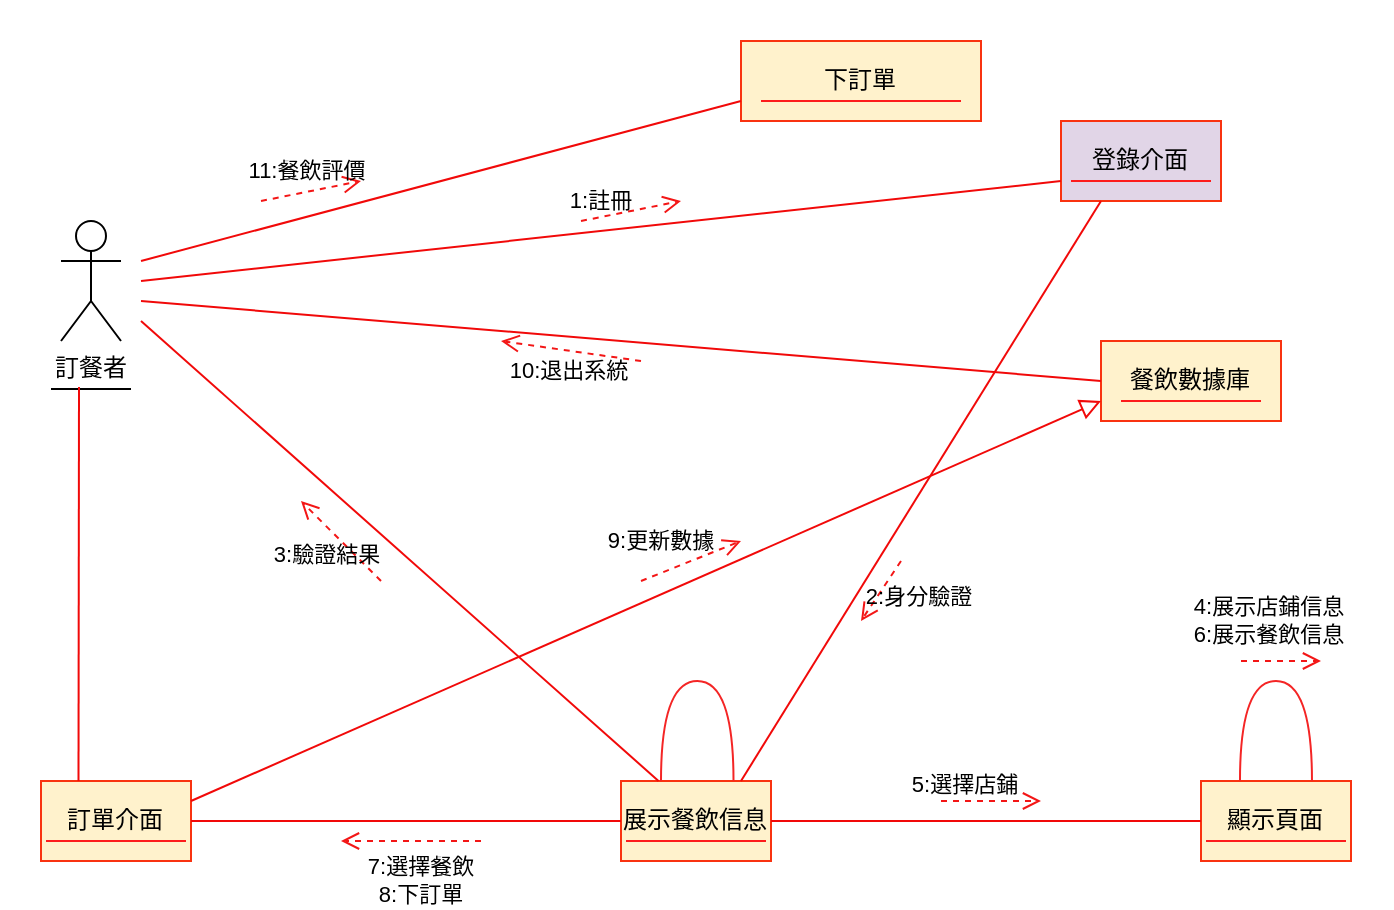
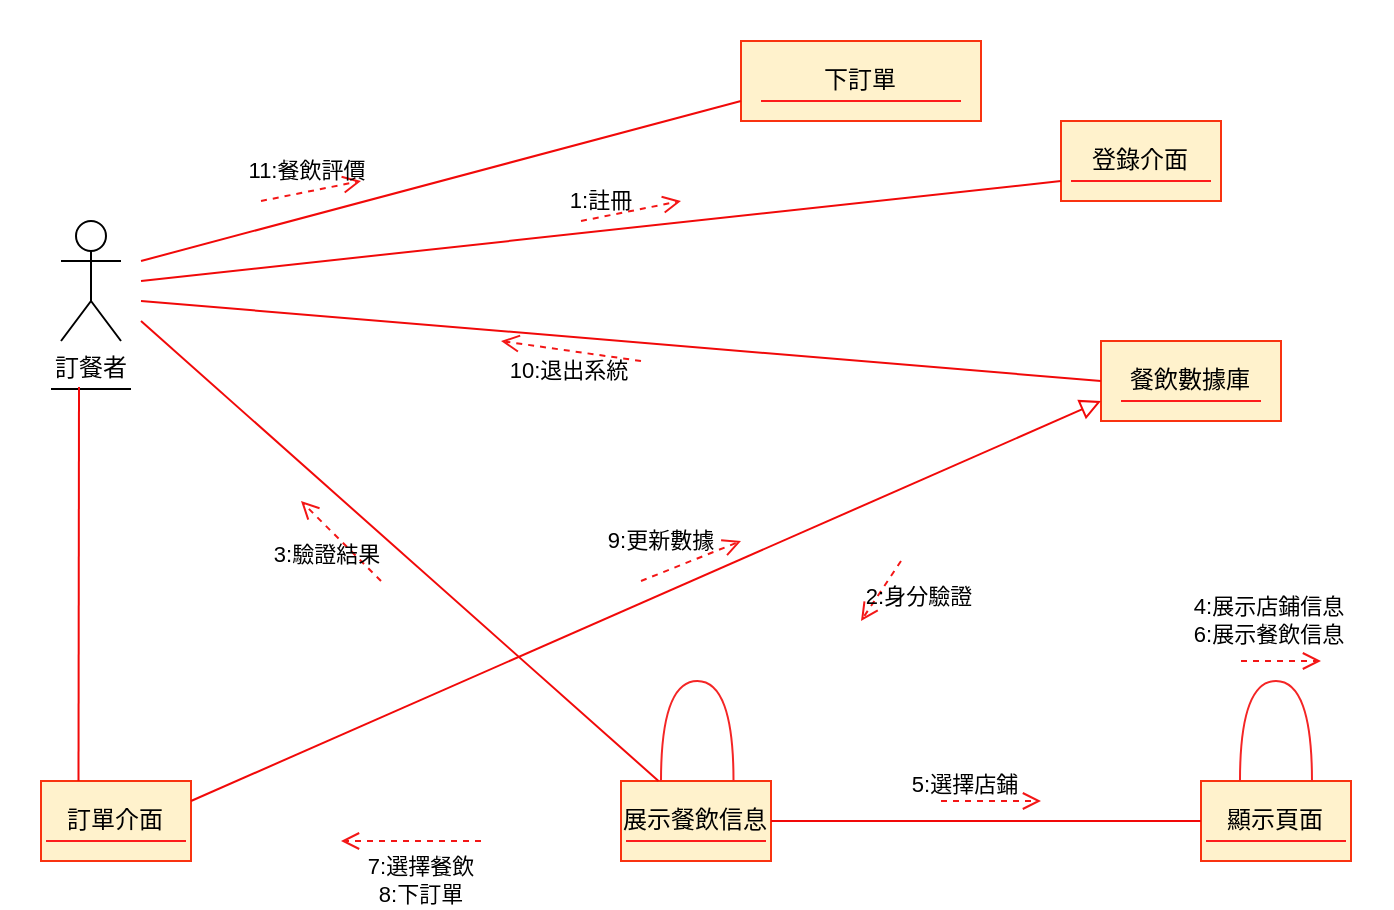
(1141, 161) -> (1141, 161)
(834, 631) -> none
(406, 821) -> none
